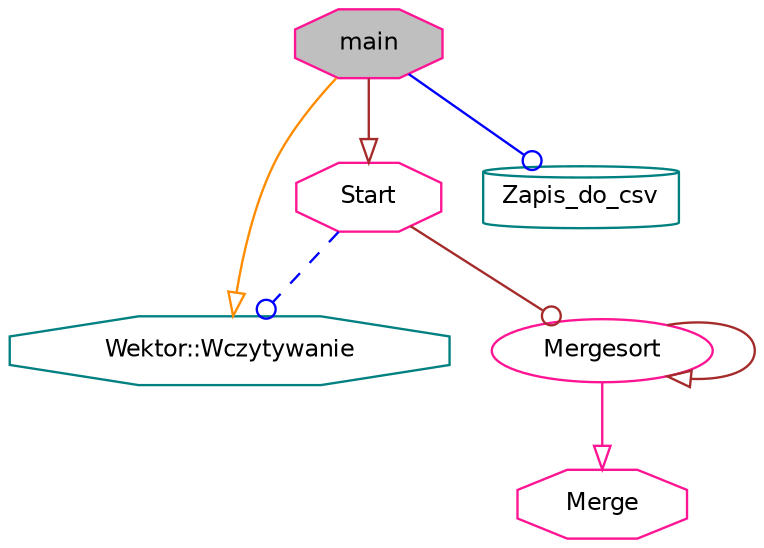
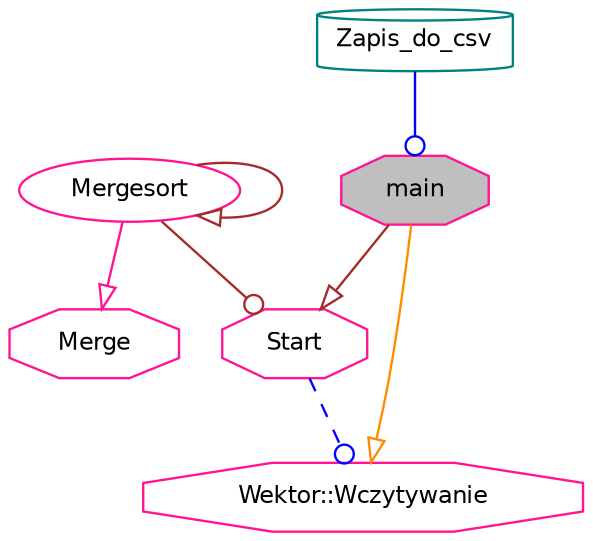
(466, 114) -> (415, 104)
(476, 268) -> (204, 259)
(230, 351) -> (363, 497)
